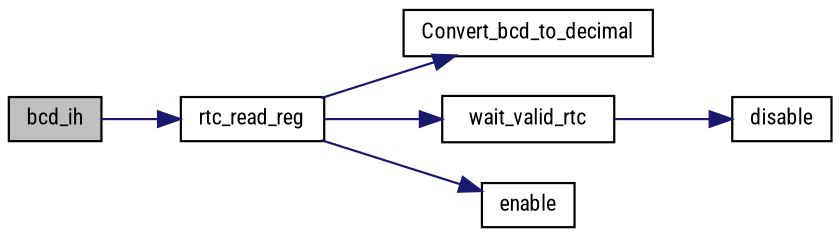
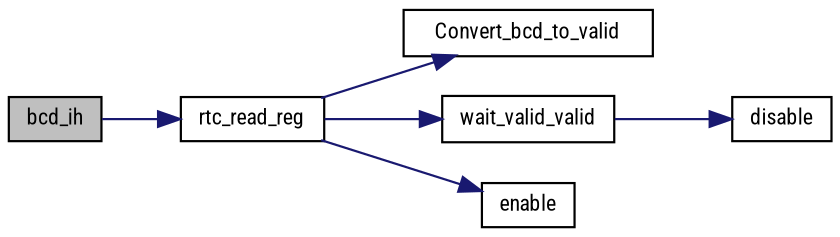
(528, 33) -> (528, 33)
(528, 119) -> (528, 119)
